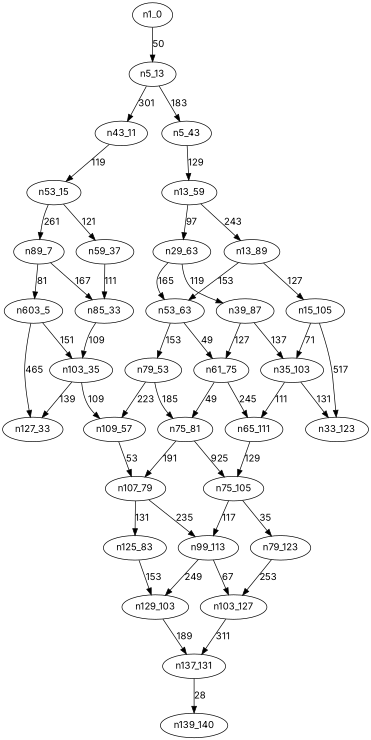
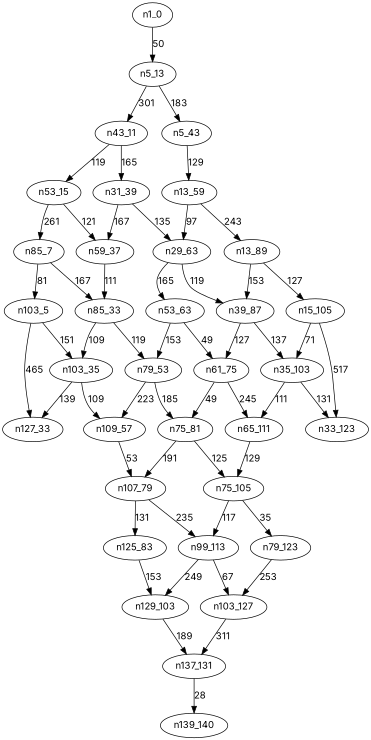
none -> (121, 193)
(39, 252) -> (39, 252)
(216, 279) -> (249, 278)
(33, 311) -> (33, 311)
none -> (127, 338)
(220, 459) -> (220, 459)
